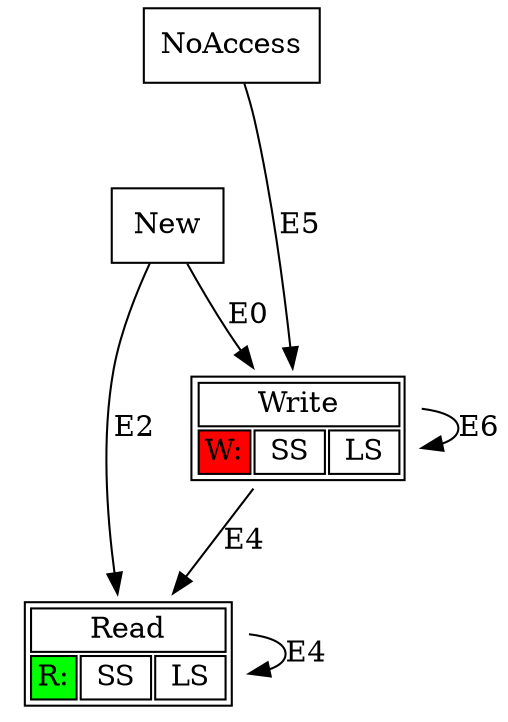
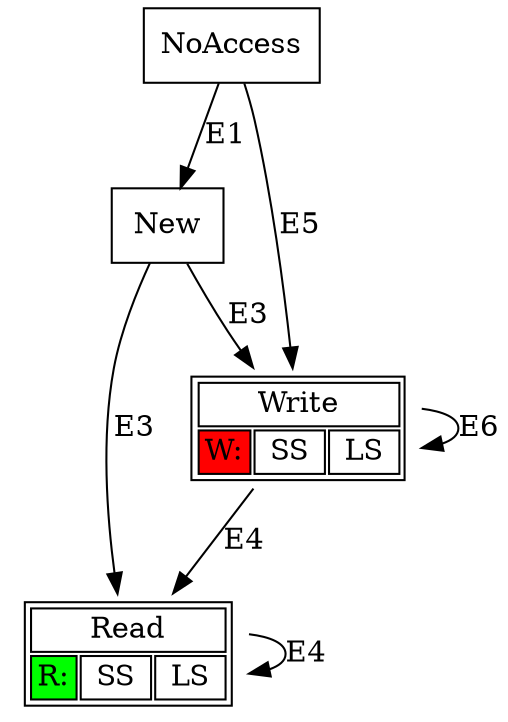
none -> (203, 126)
(248, 316) -> (248, 316)
(135, 428) -> (135, 428)
